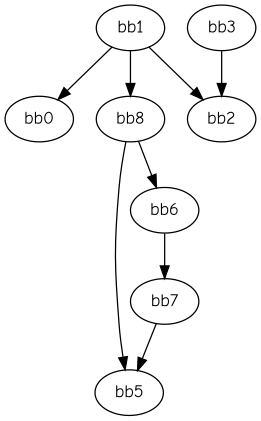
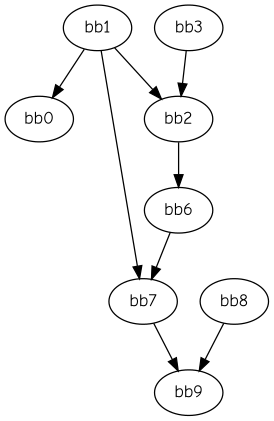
(130, 67) -> (119, 158)
(145, 158) -> (179, 158)
(129, 393) -> (189, 393)
